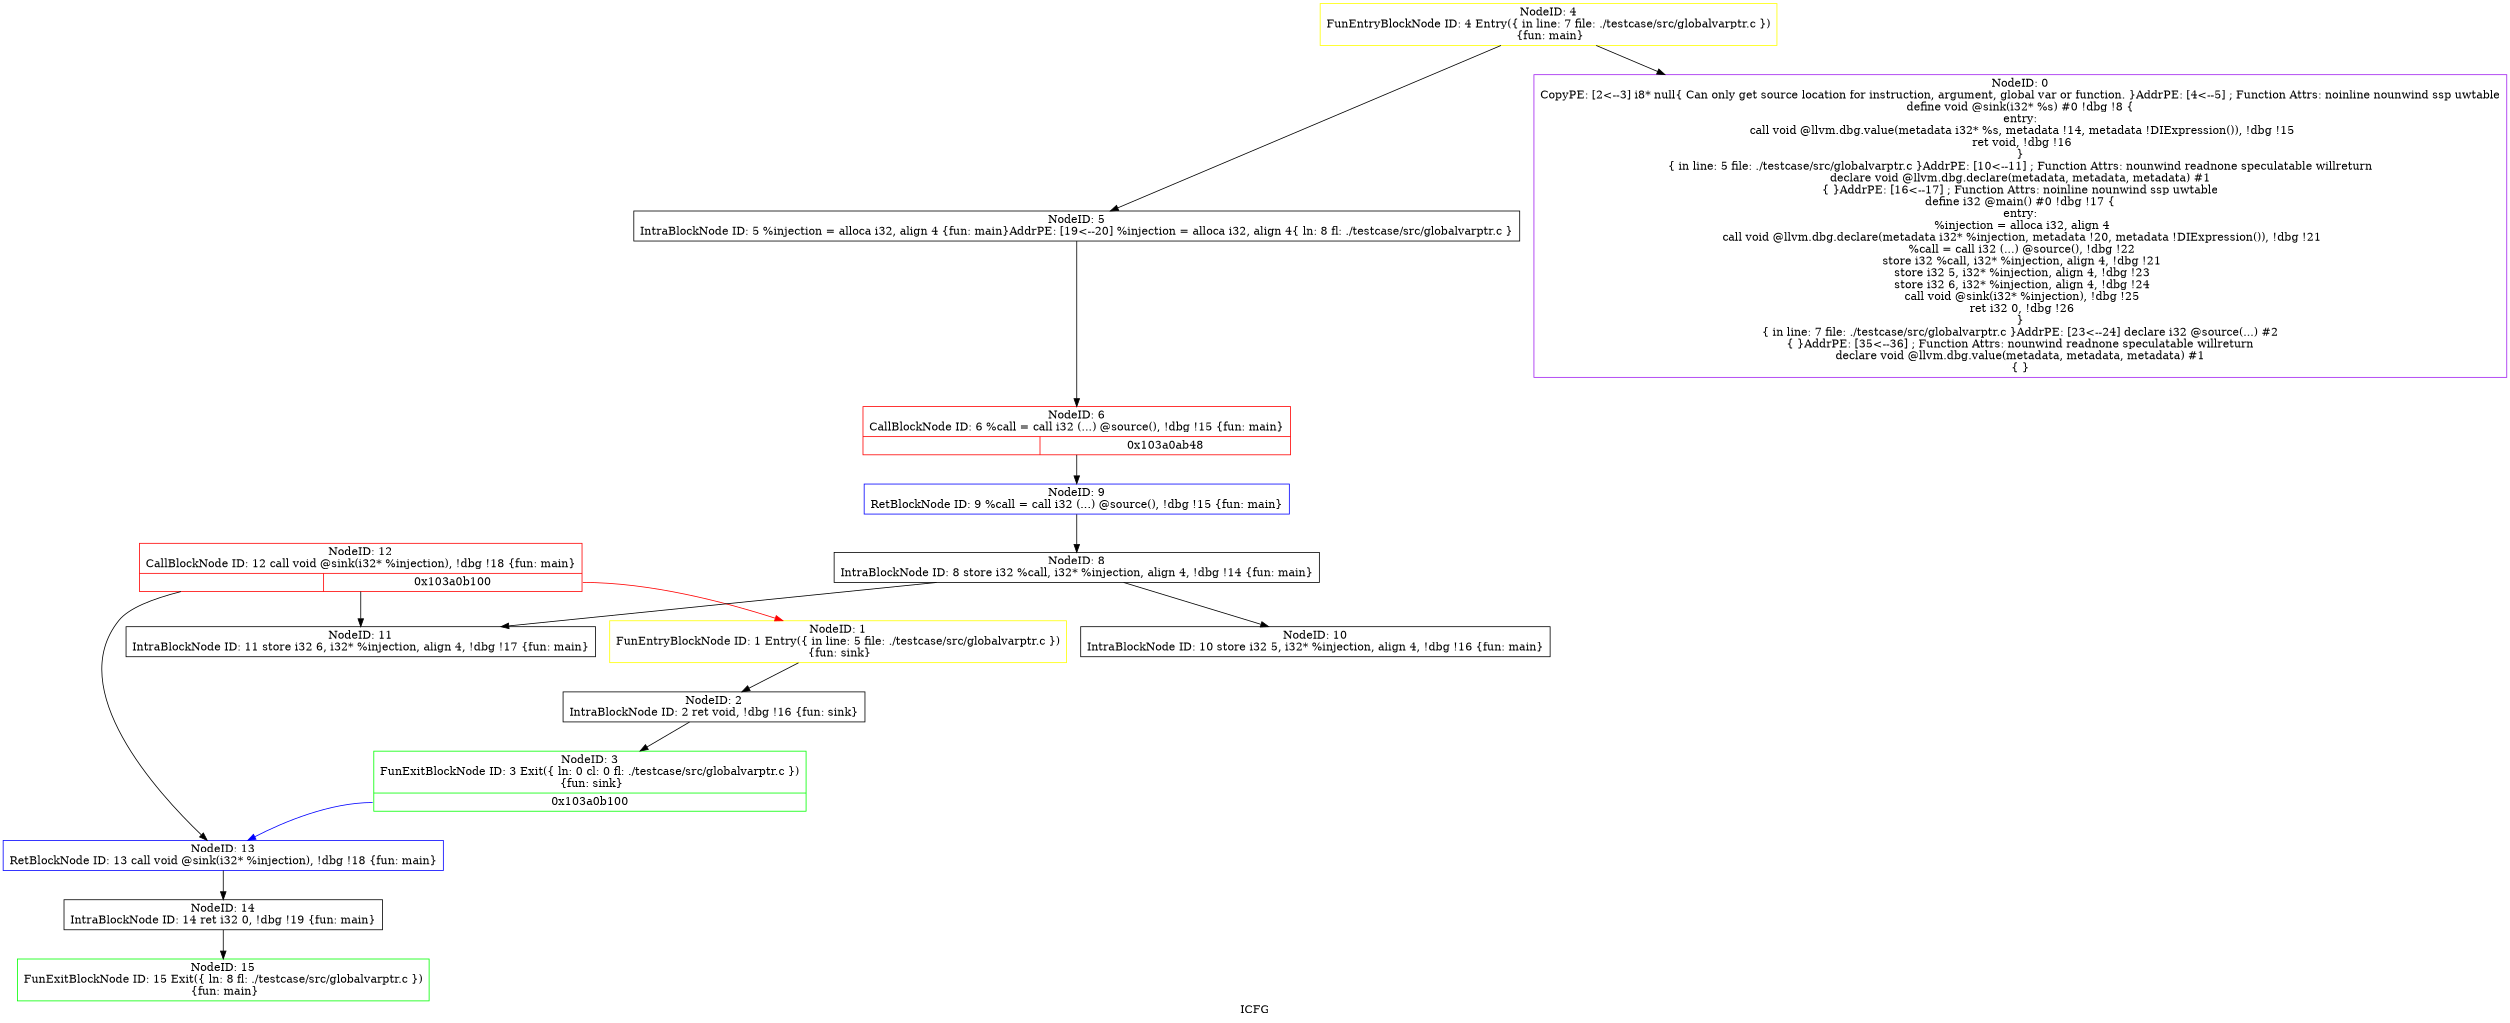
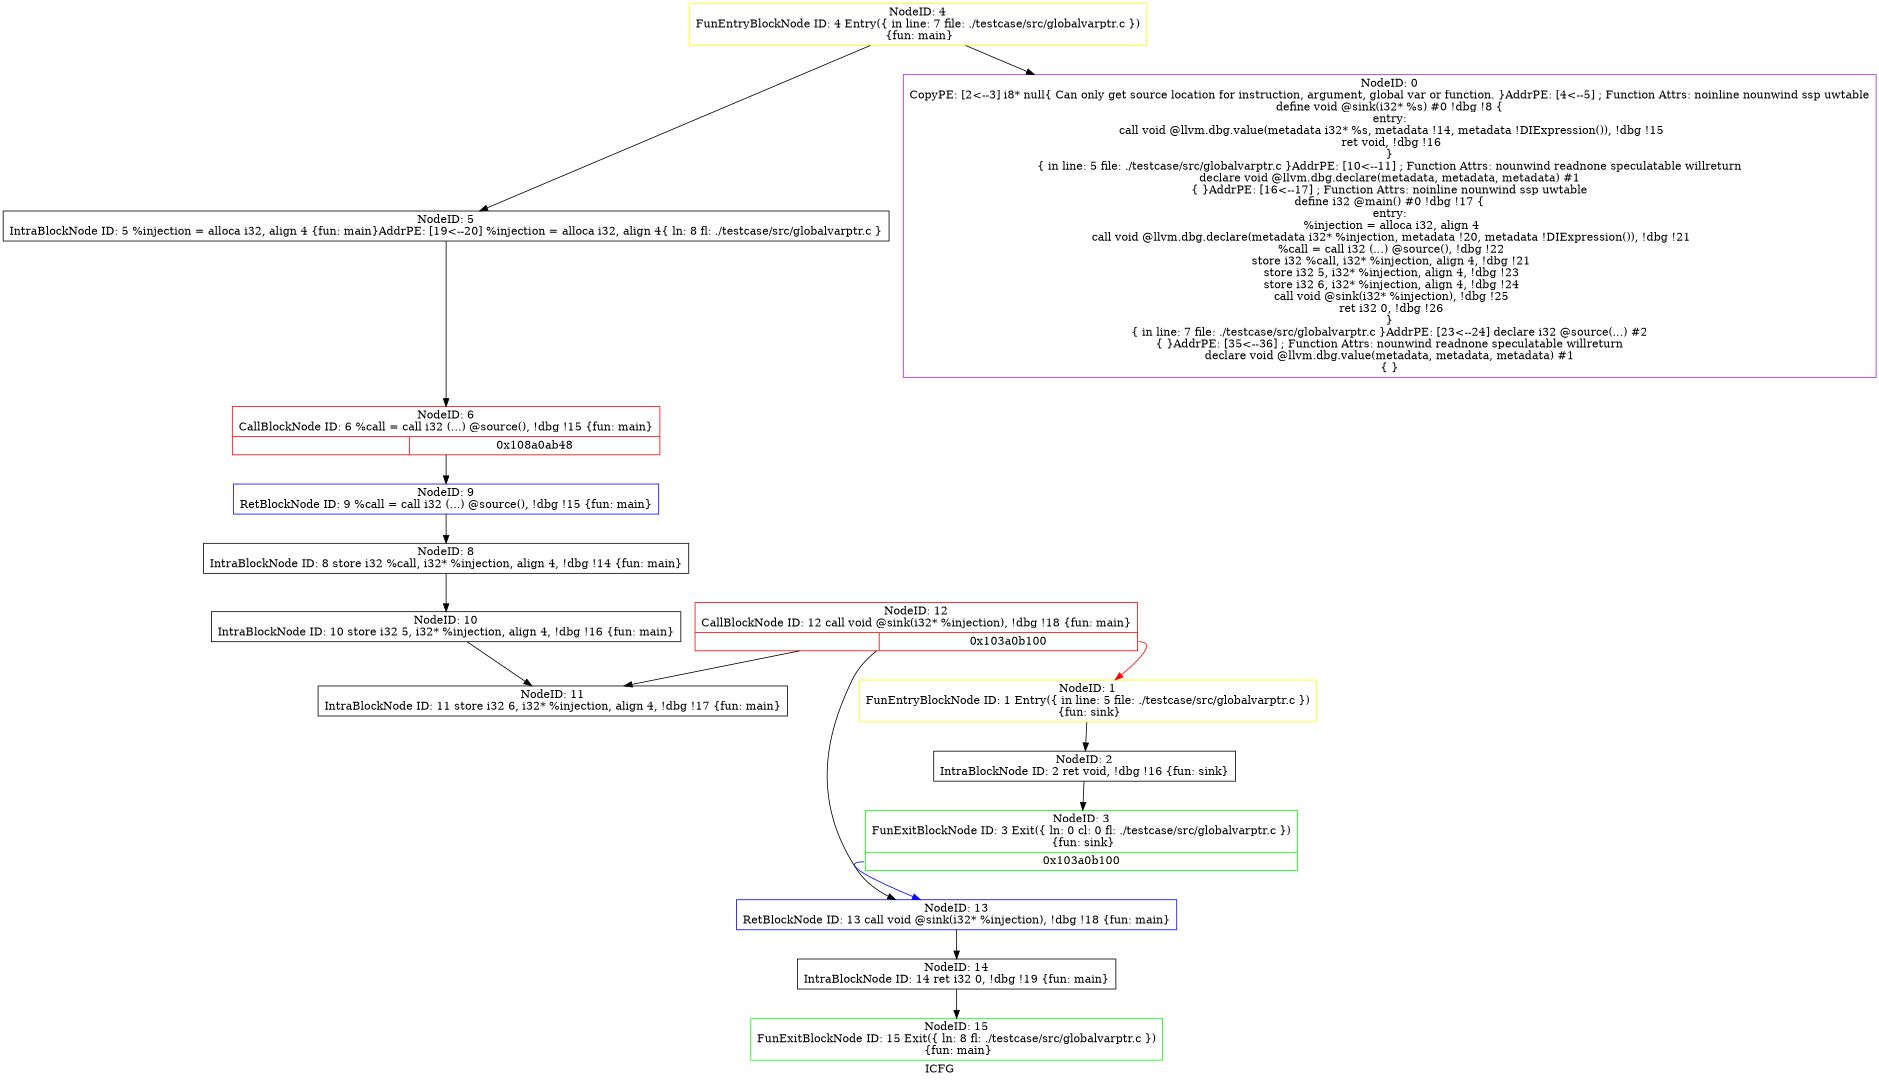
(1165, 445) -> (535, 445)
(712, 605) -> (496, 662)
